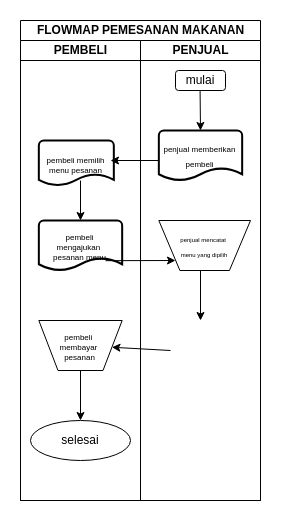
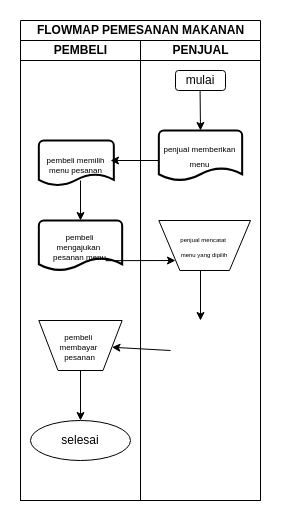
(200, 156) -> (200, 156)
